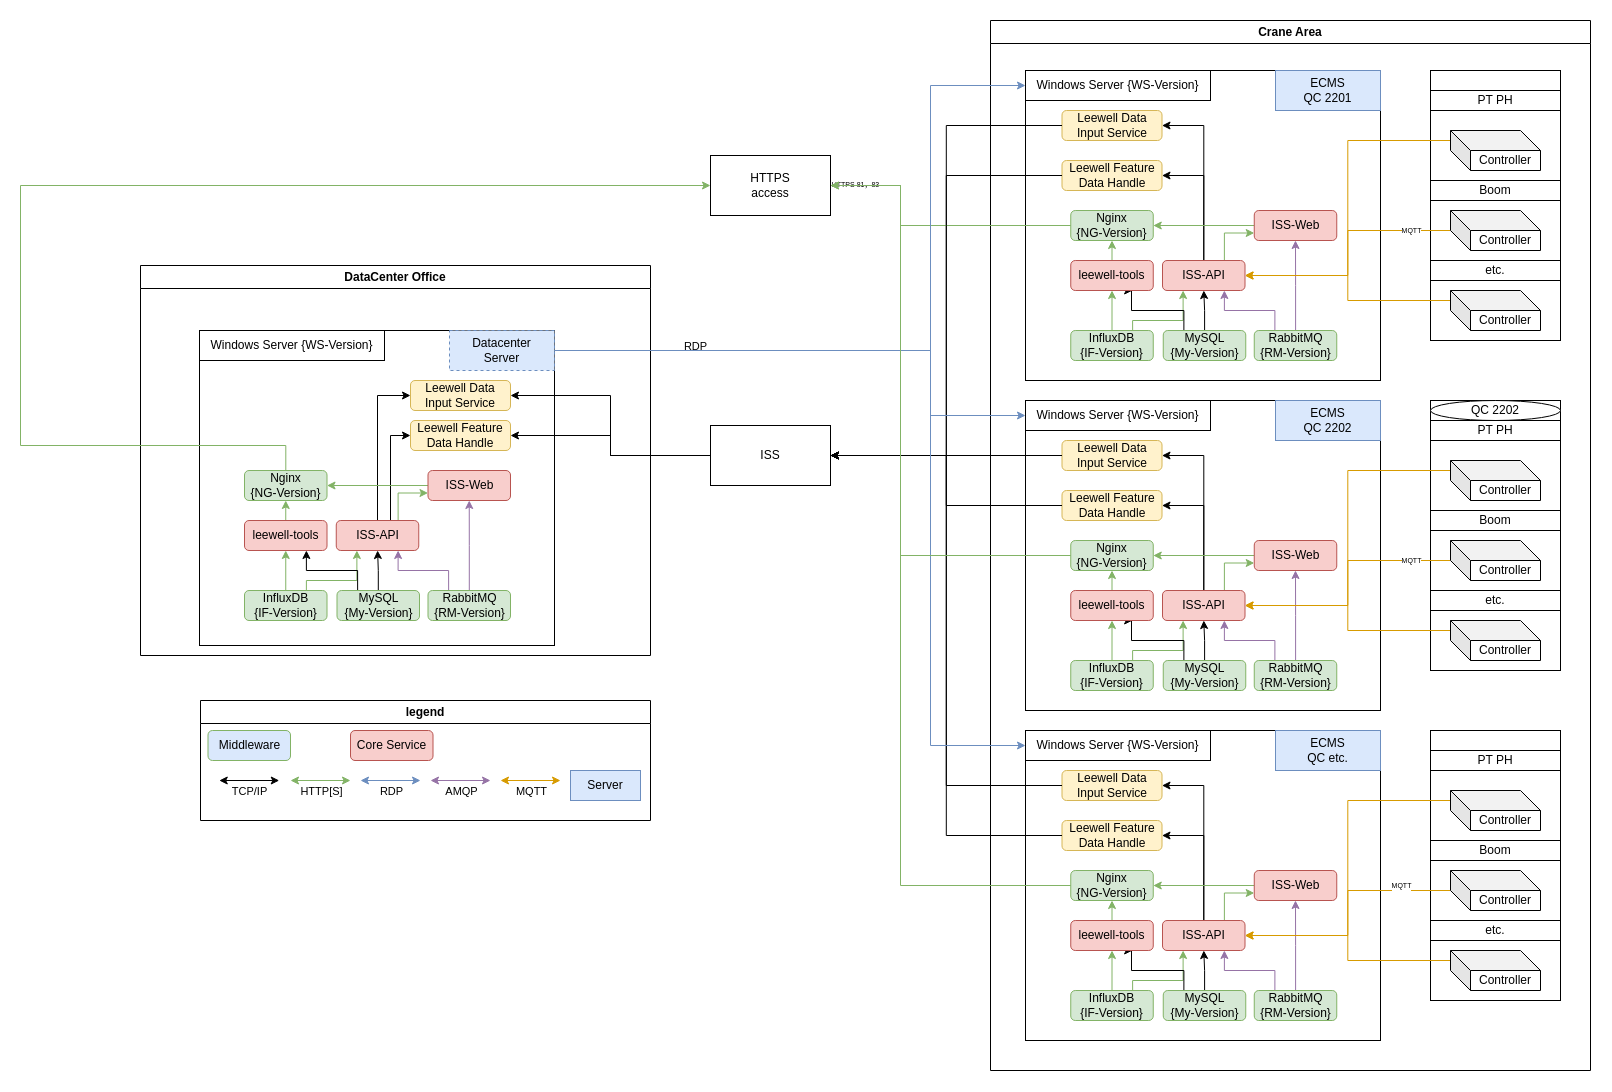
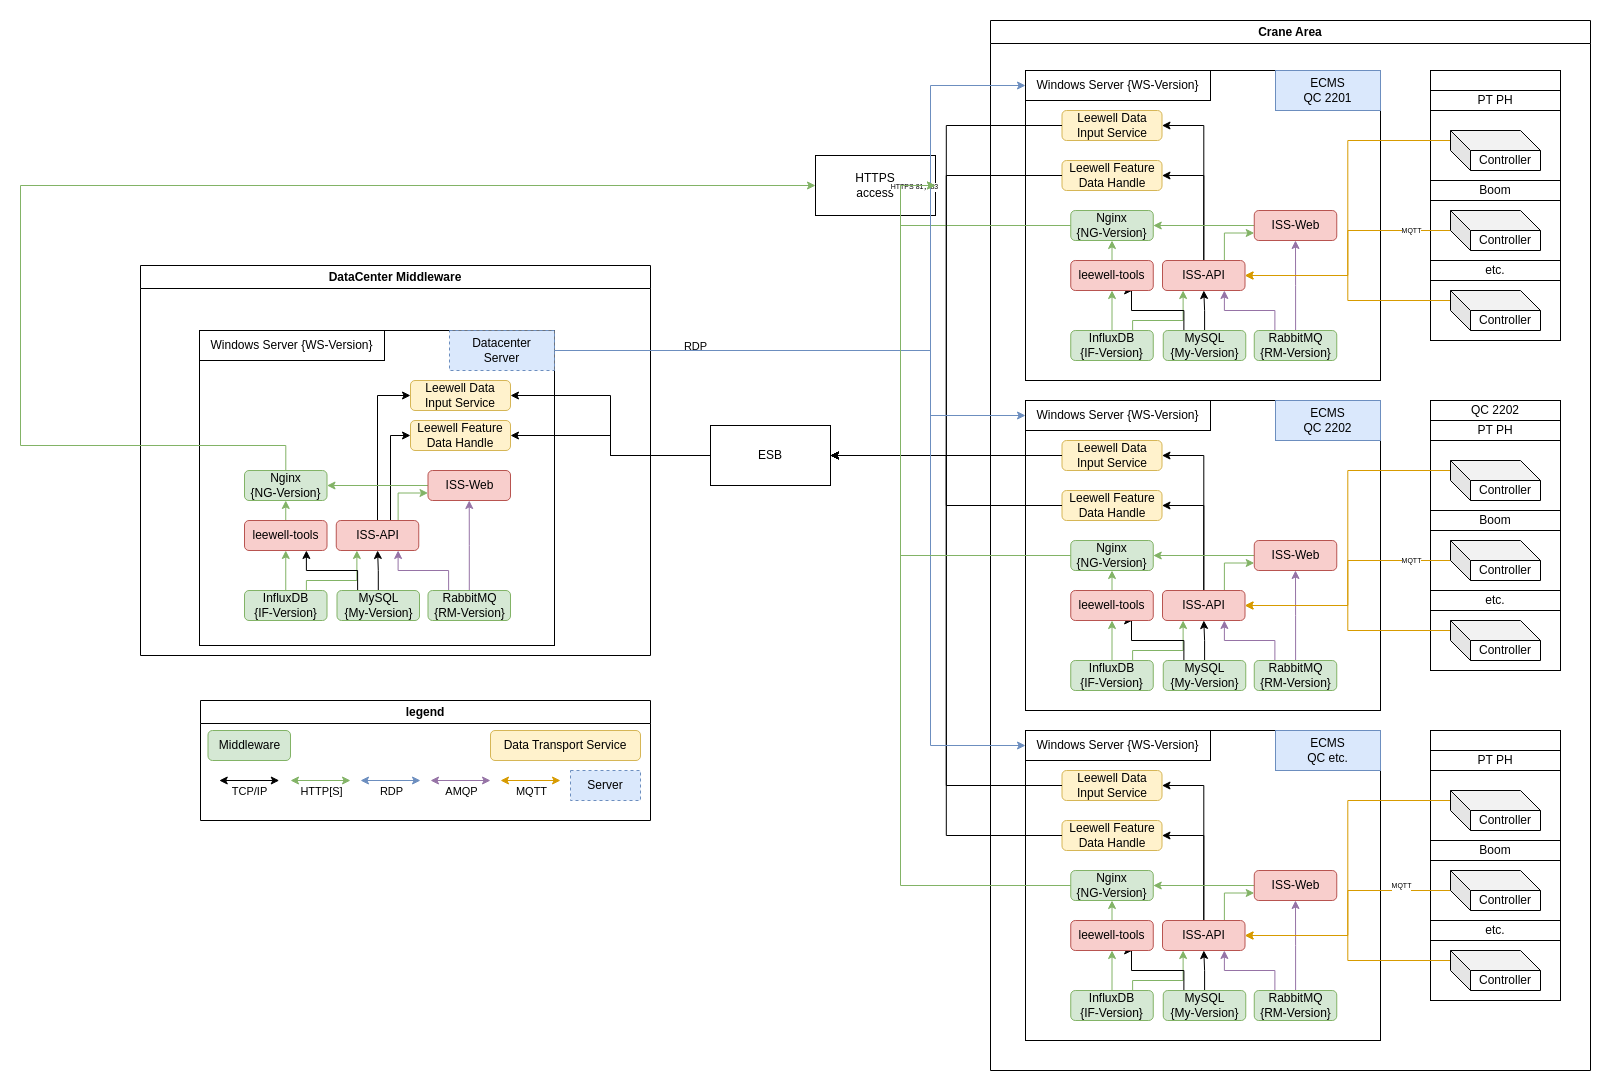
(771, 186) -> (876, 186)
(396, 278) -> (396, 278)
(1496, 411) -> (1496, 411)
(771, 456) -> (771, 456)
(249, 746) -> (249, 746)
(392, 746) -> none
none -> (566, 746)
(606, 786) -> (606, 786)
